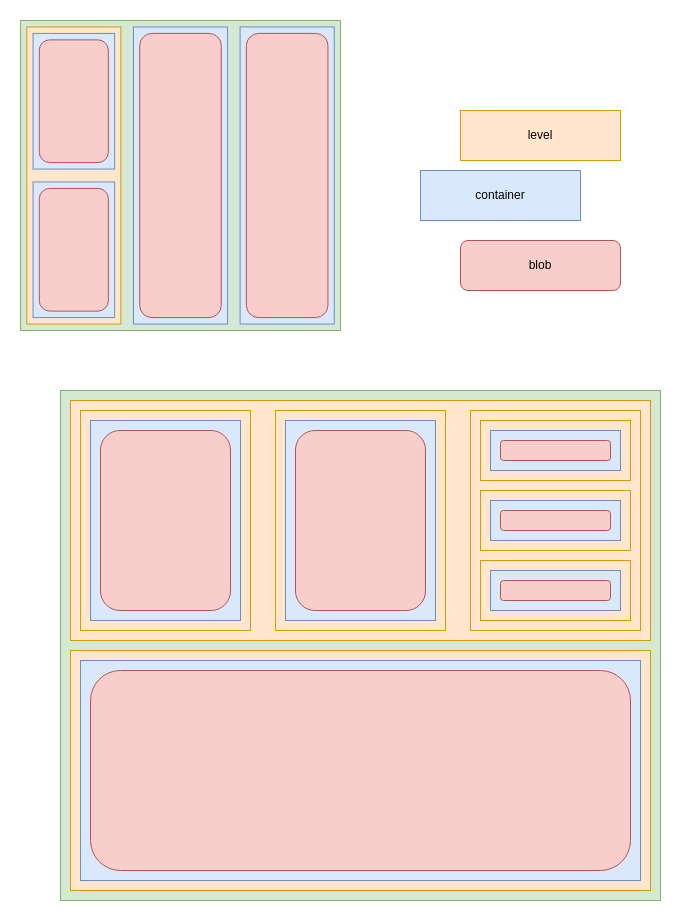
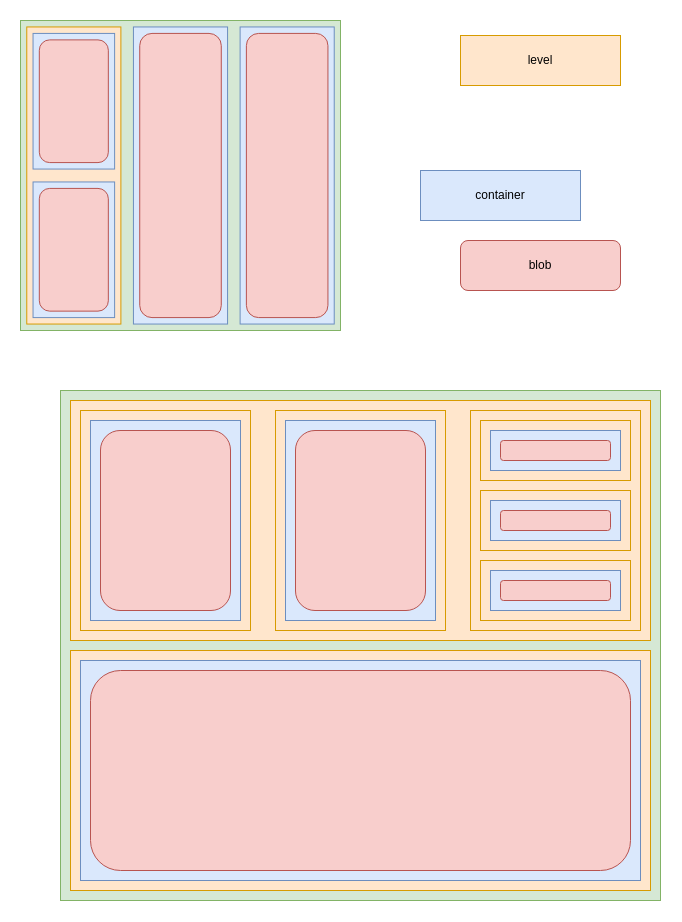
(541, 136) -> (541, 61)
